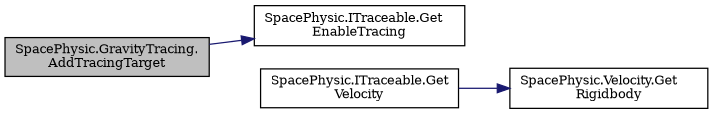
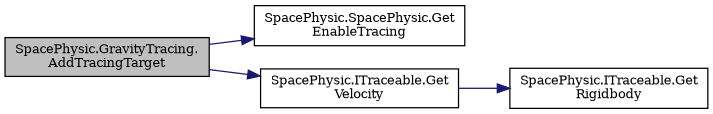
(360, 26) -> (360, 26)
none -> (228, 72)
(609, 88) -> (609, 88)
